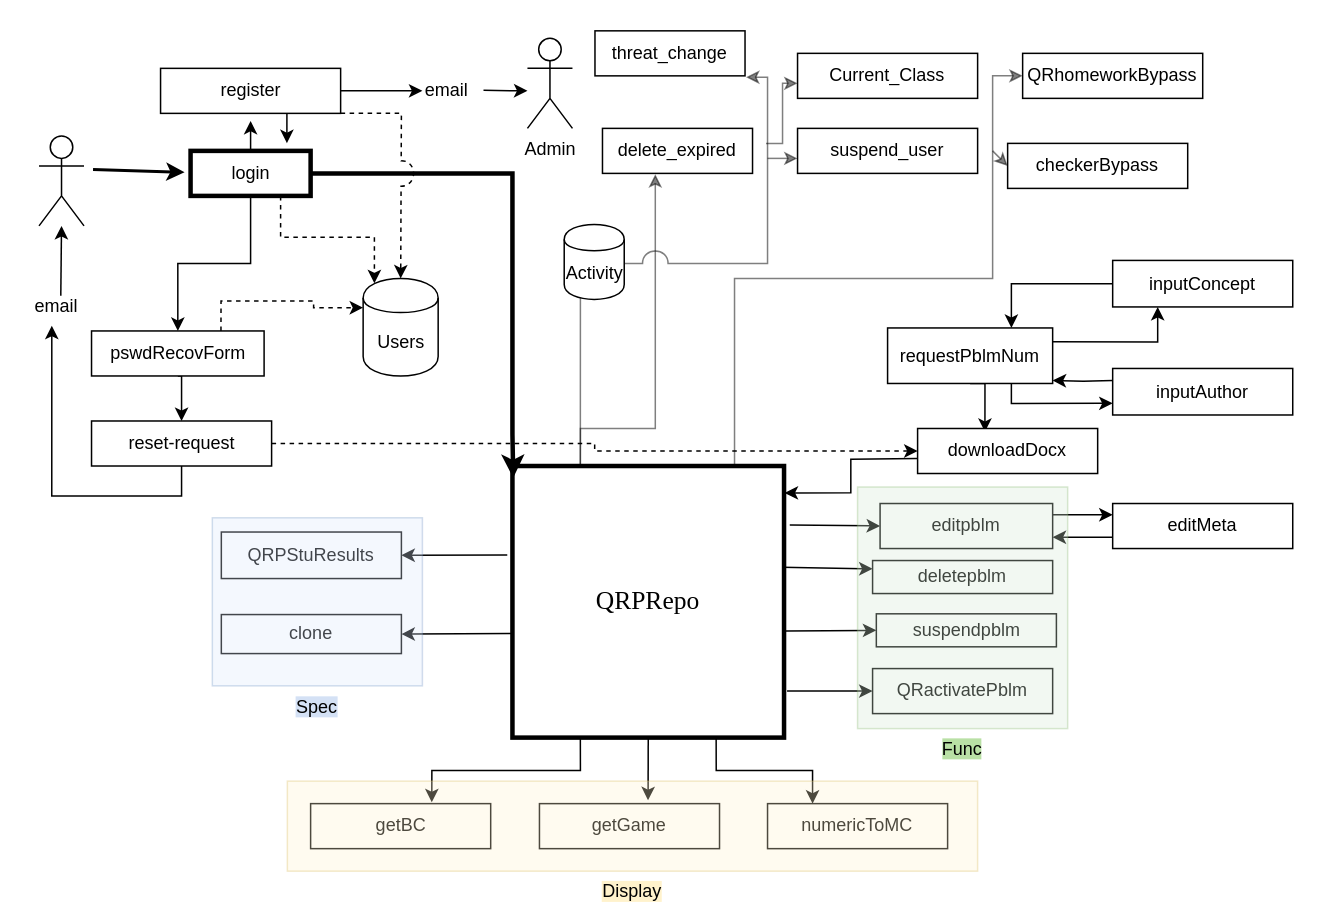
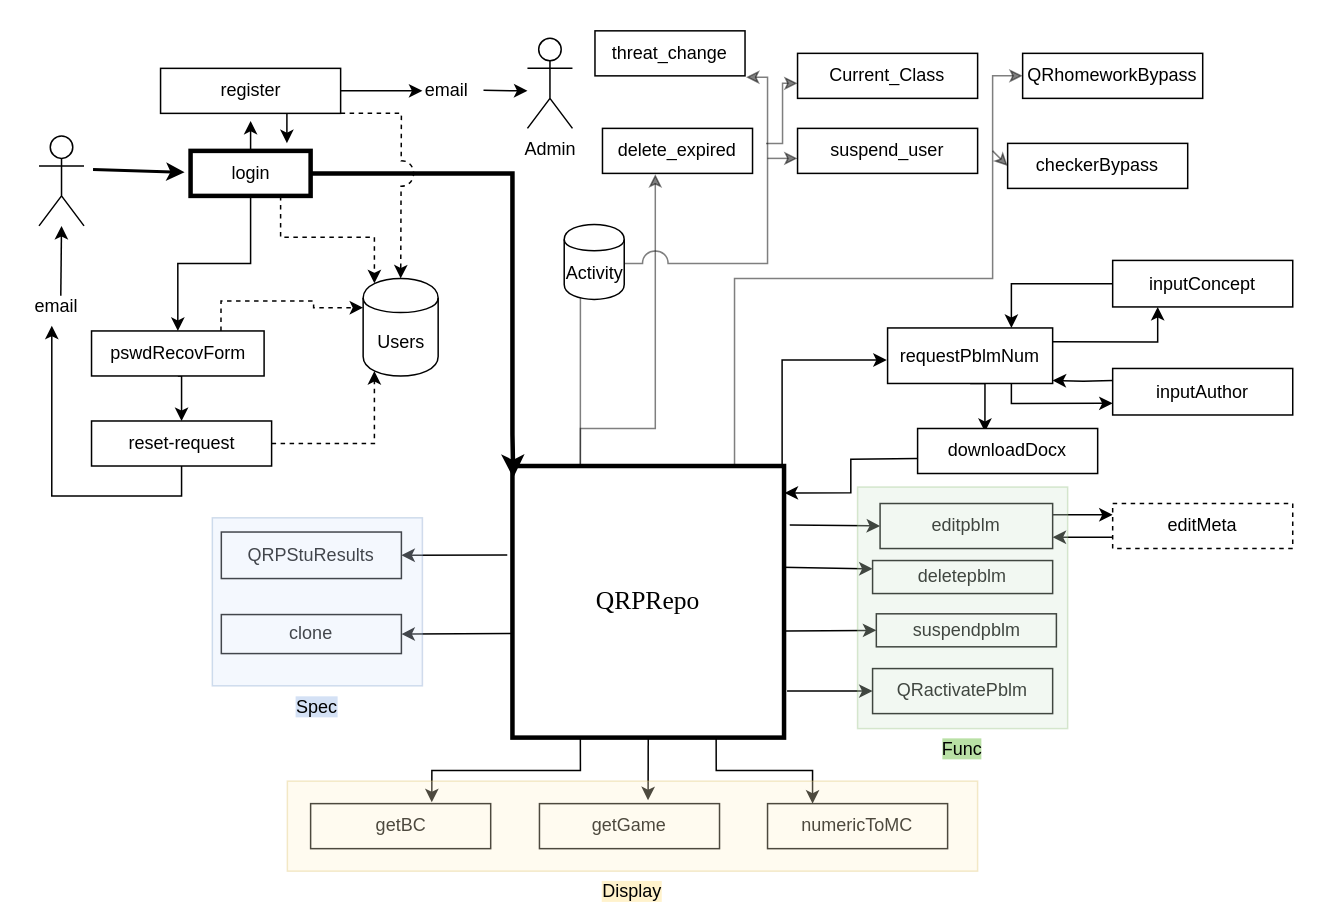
none -> (782, 365)
(639, 451) -> (374, 410)
(1202, 526) -> (1202, 526)
